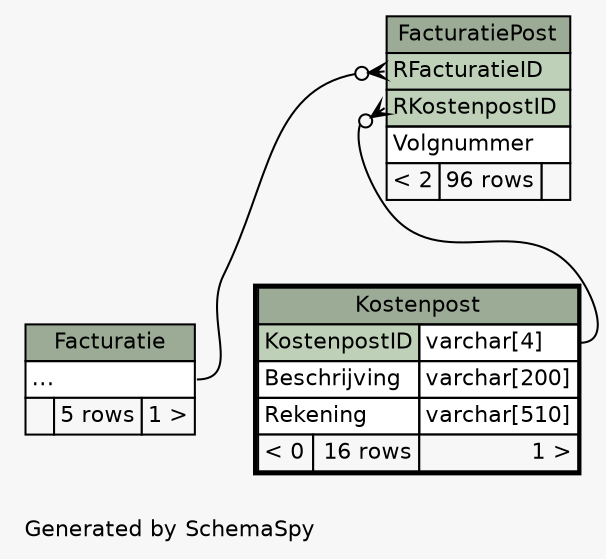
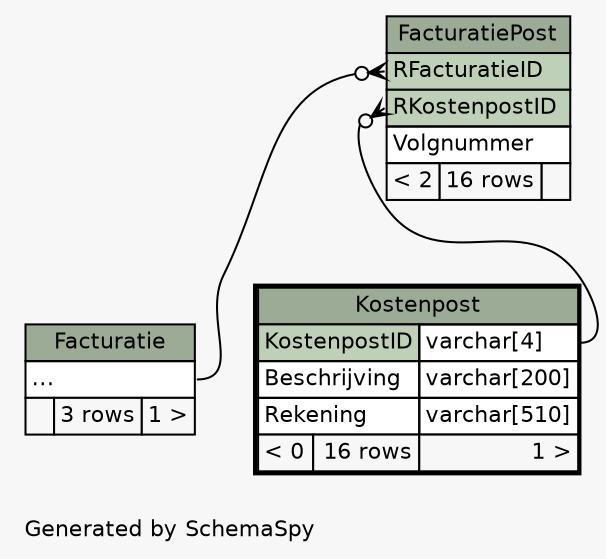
(491, 181) -> (491, 181)
(98, 415) -> (98, 415)
